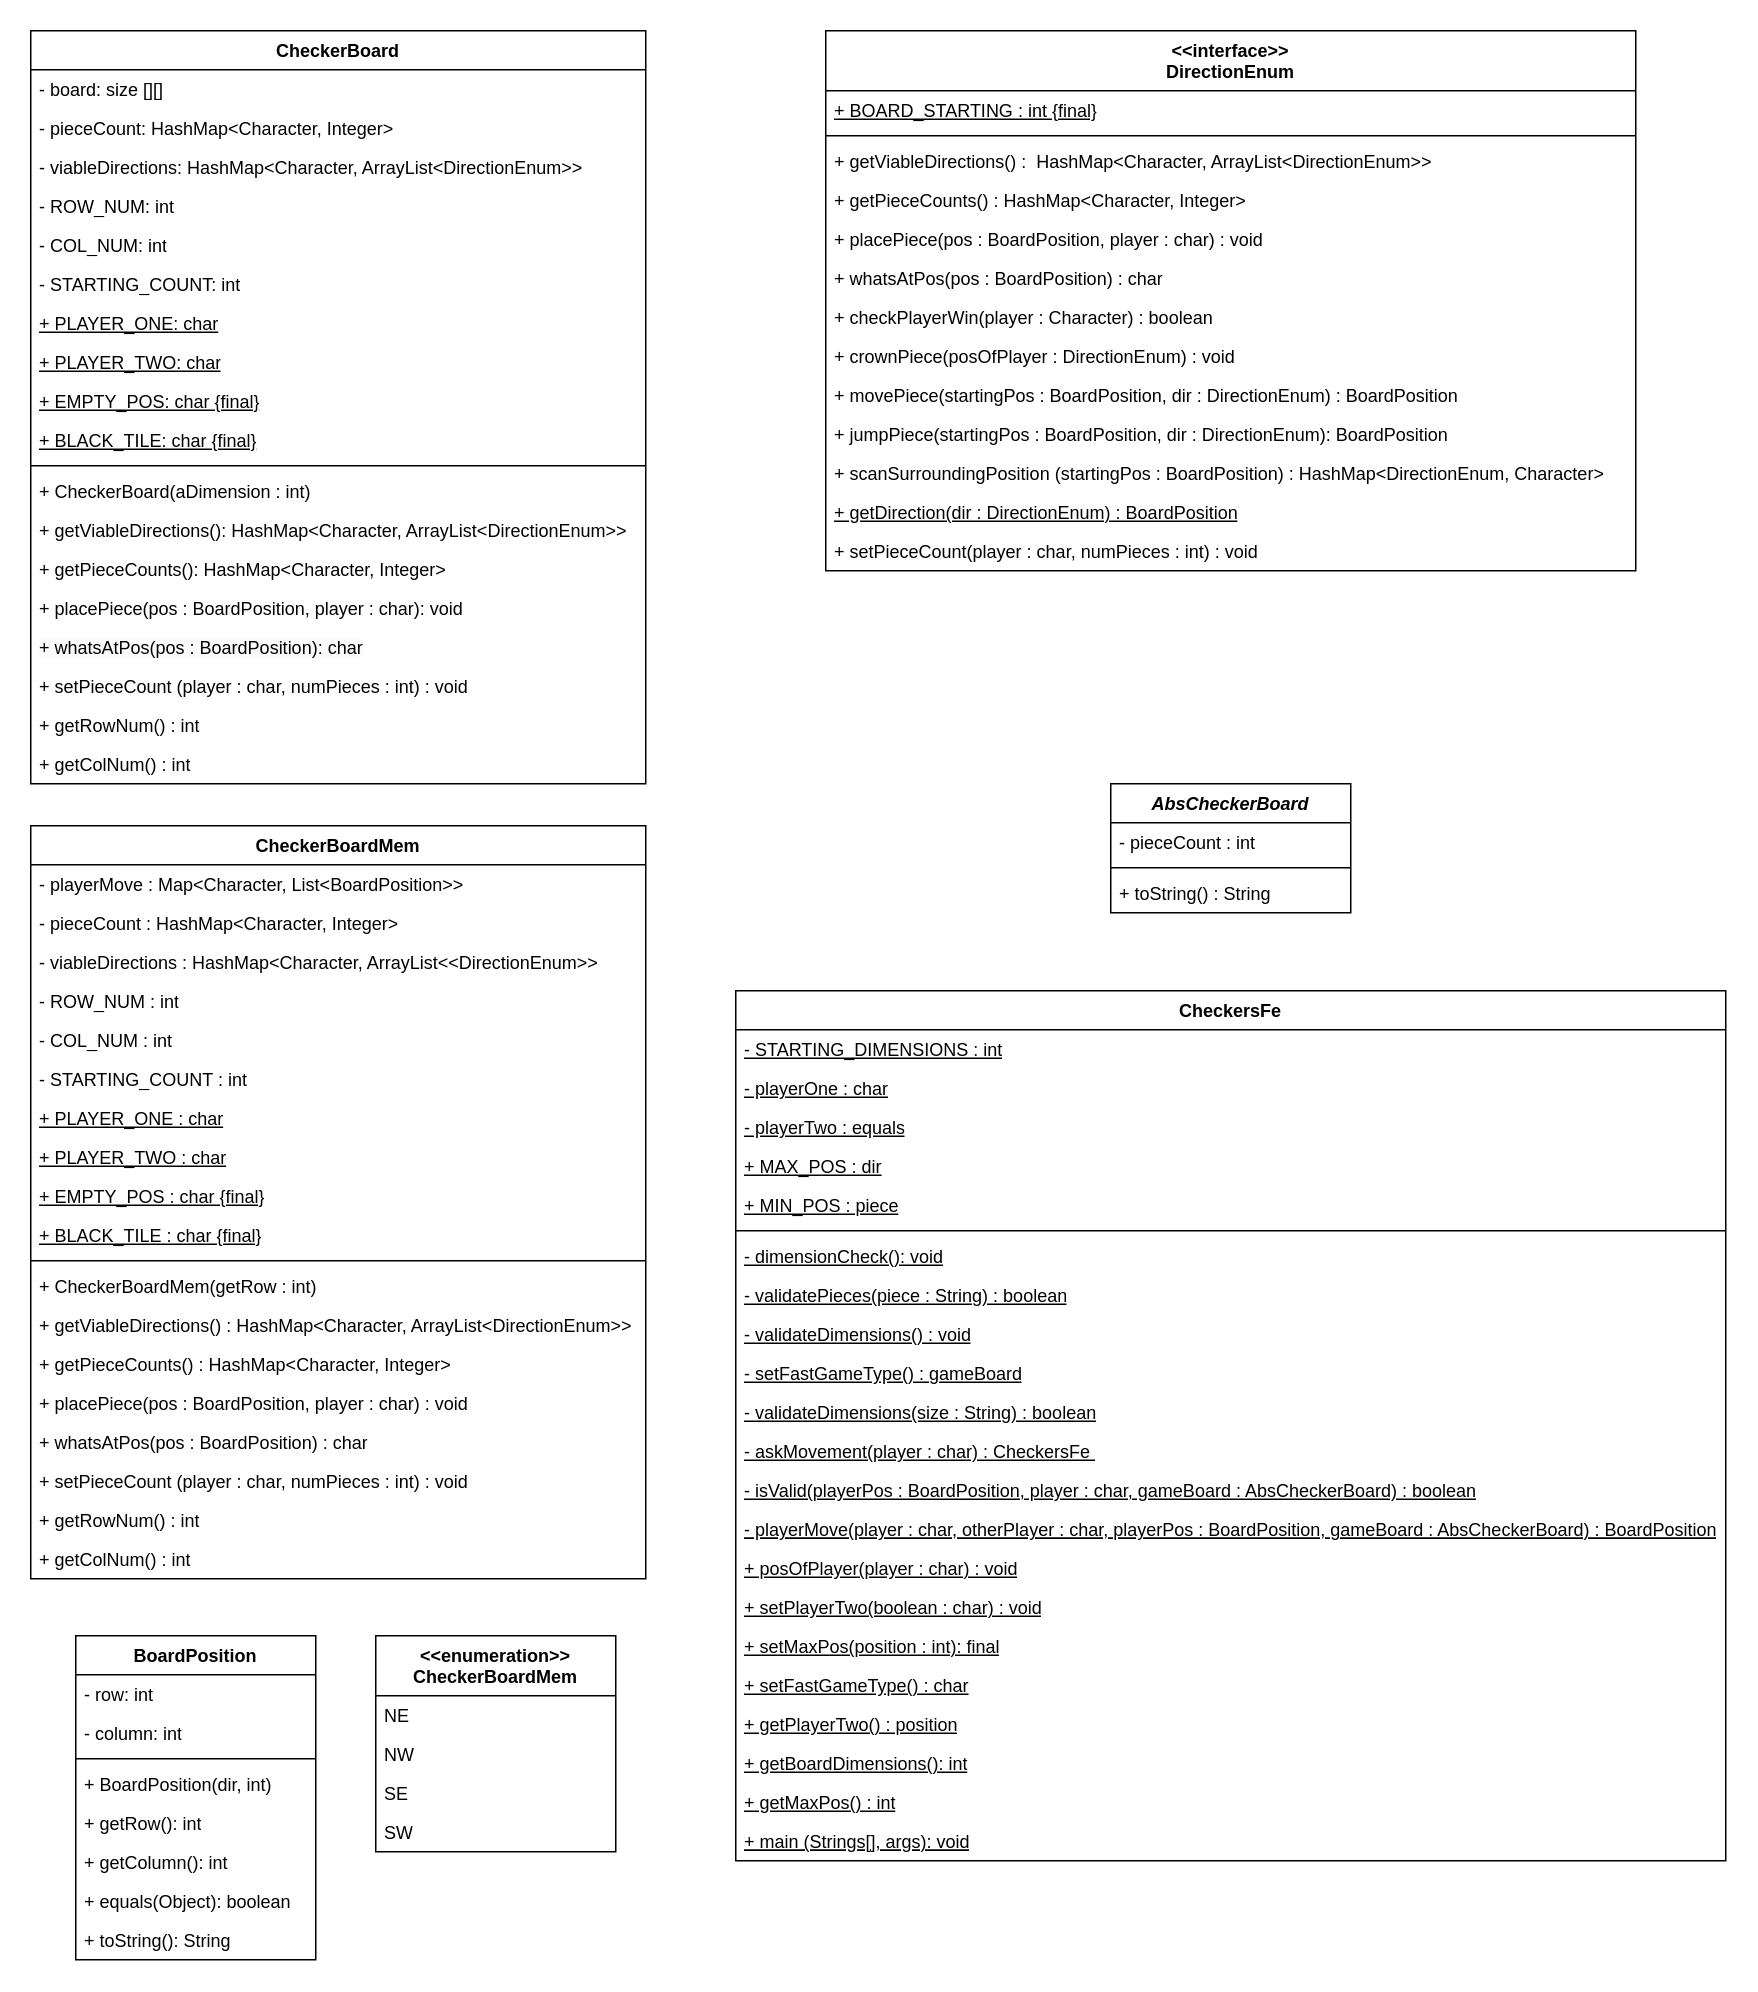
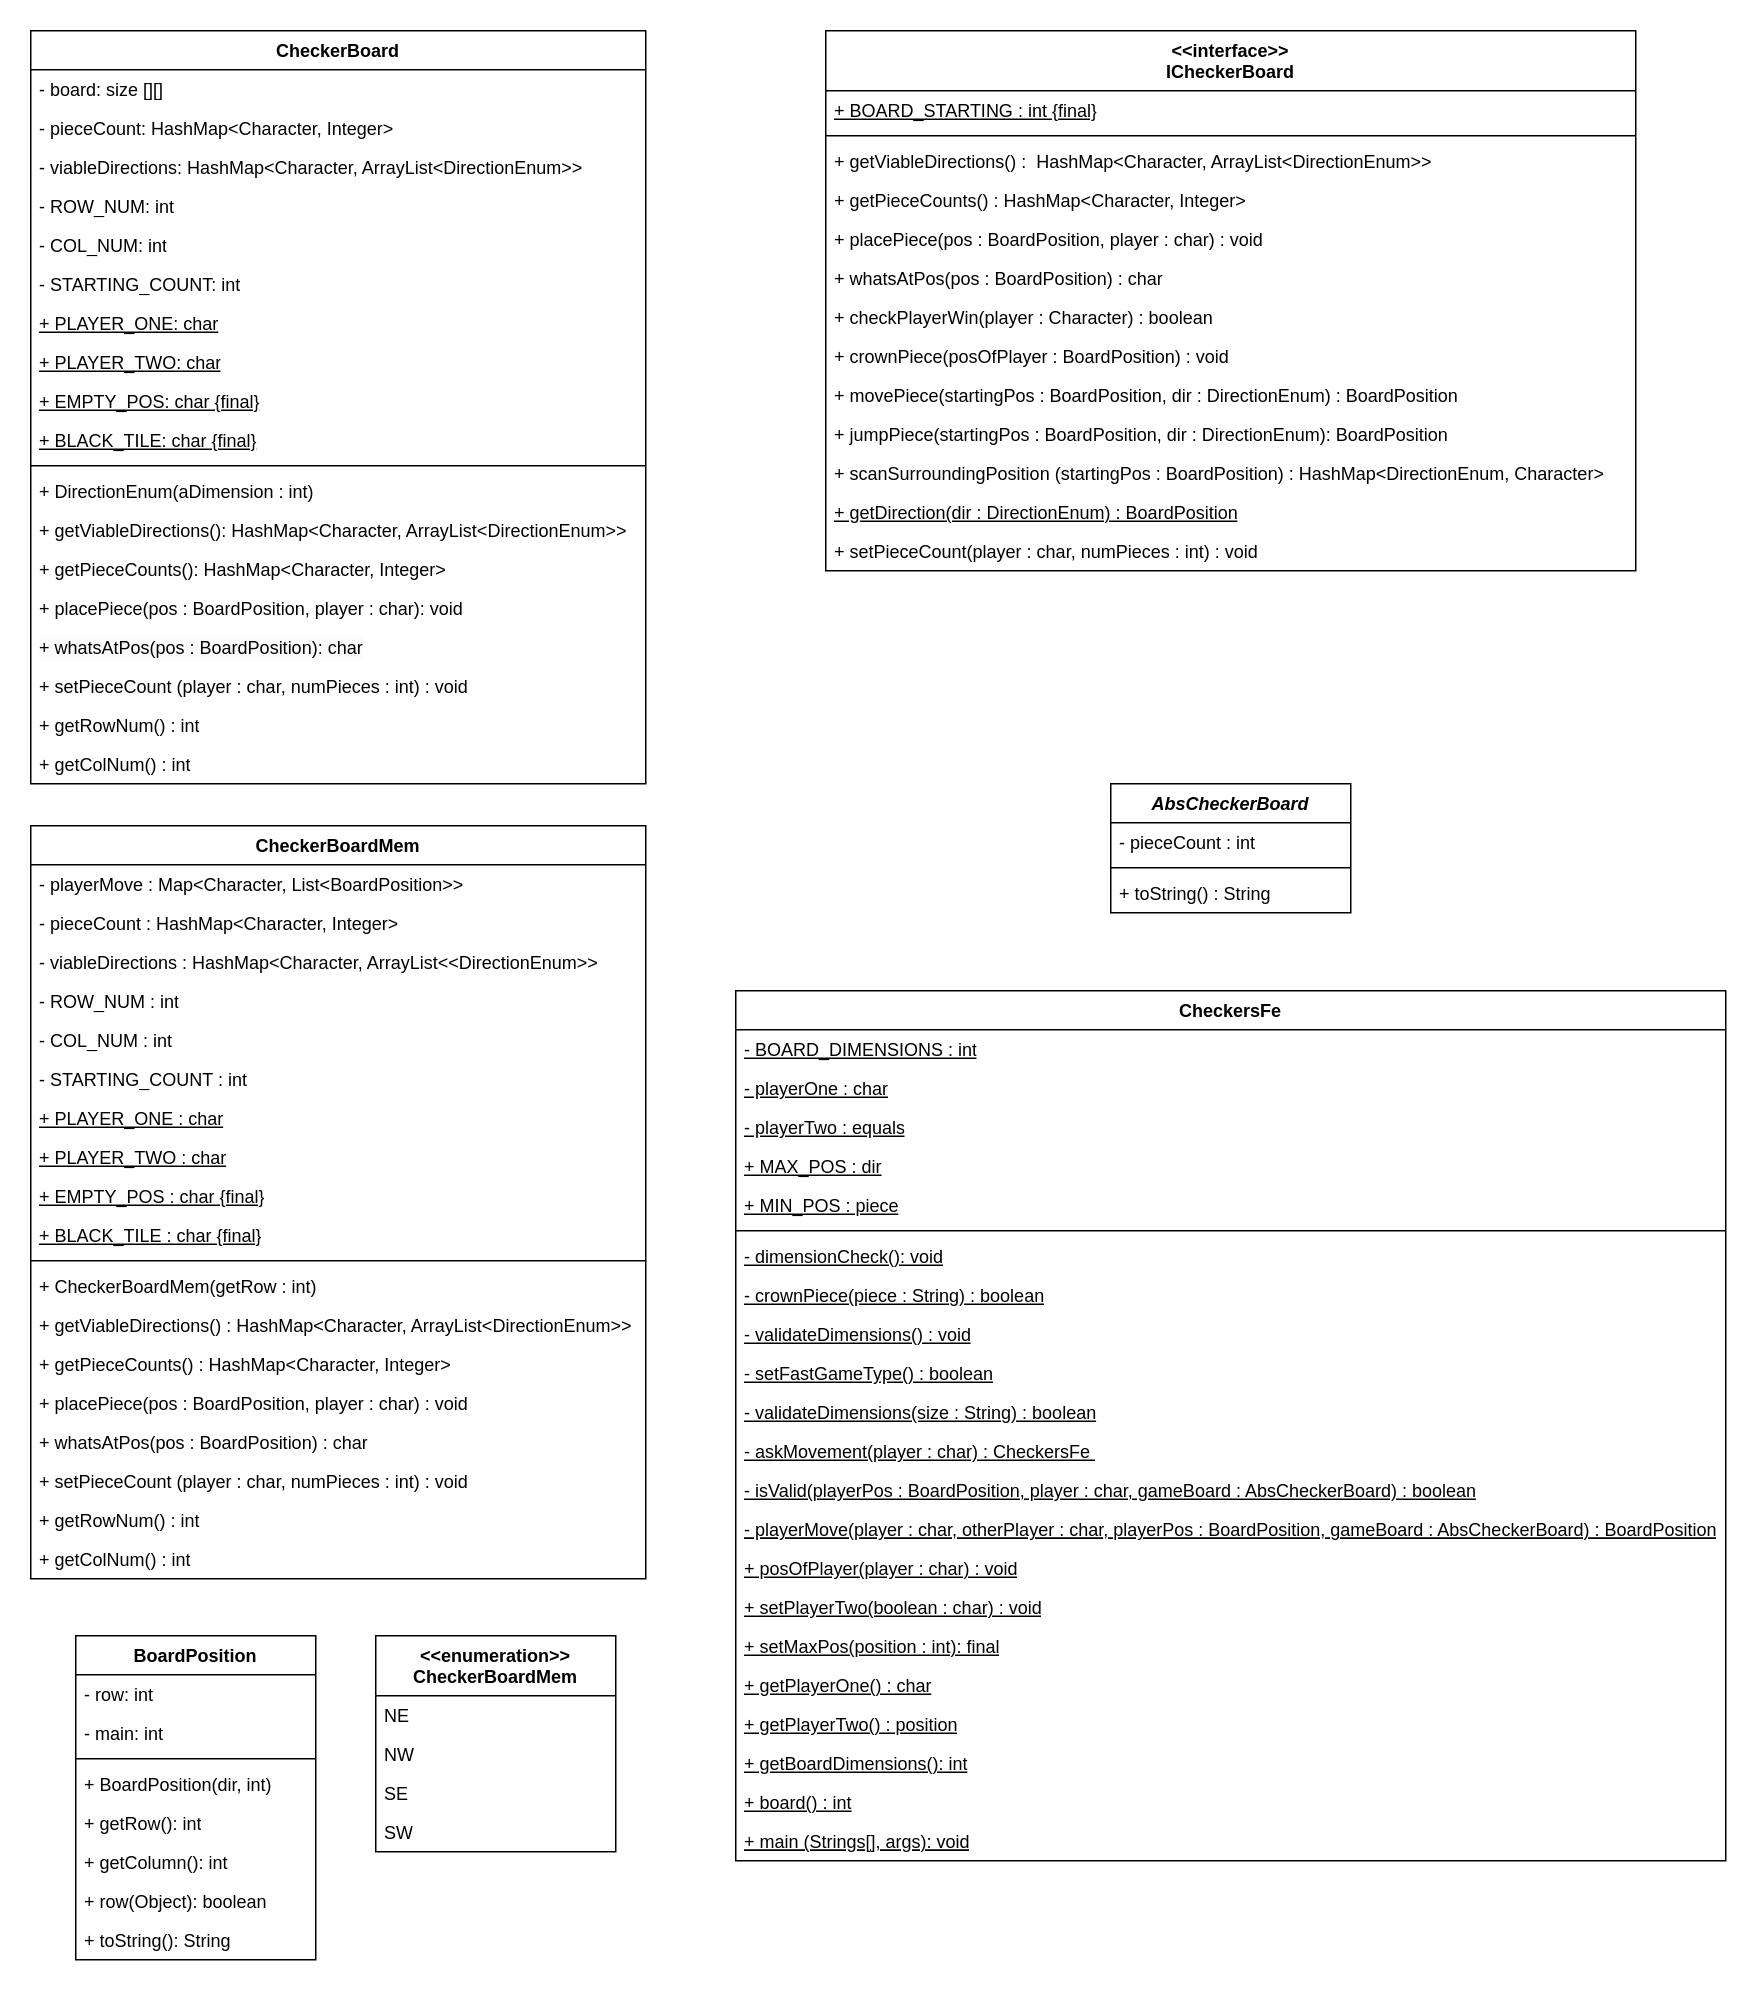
(1231, 63) -> (1231, 63)
(1049, 358) -> (1049, 358)
(185, 493) -> (185, 493)
(869, 1051) -> (854, 1051)
(926, 1297) -> (911, 1297)
(892, 1375) -> (879, 1375)
(866, 1687) -> (849, 1687)
(139, 1735) -> (128, 1735)
(829, 1804) -> (809, 1804)
(197, 1914) -> (186, 1903)
